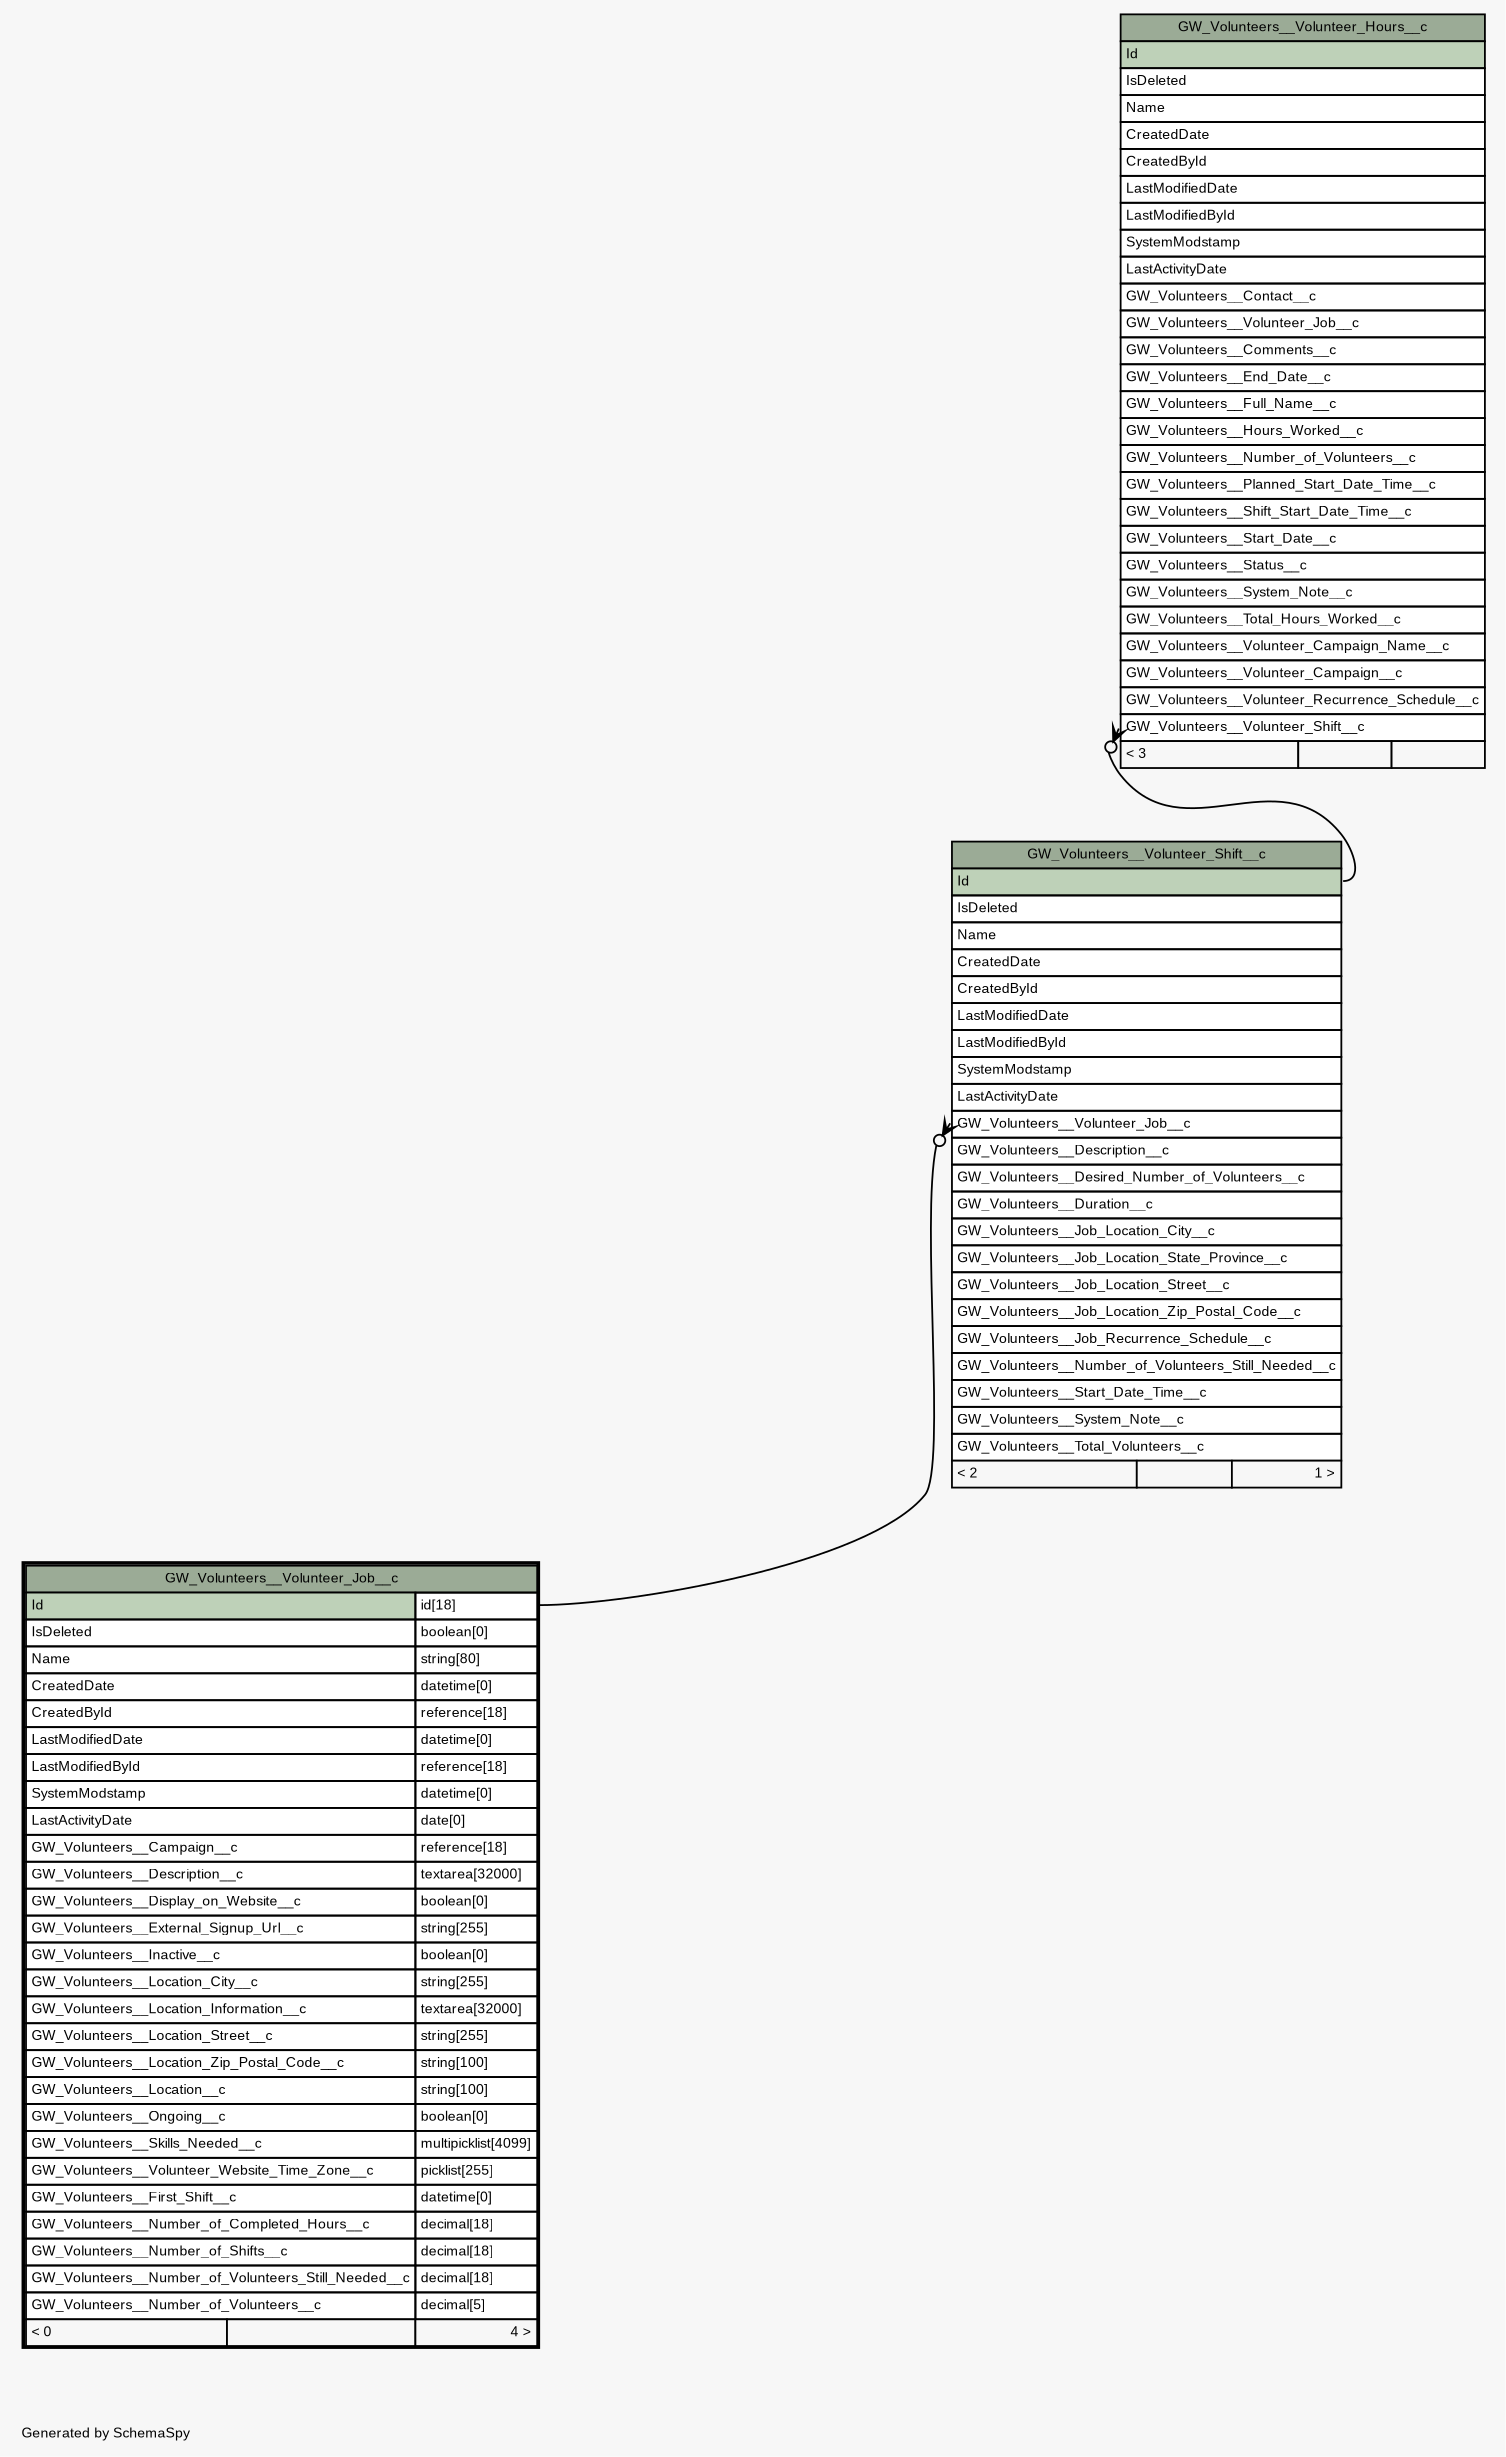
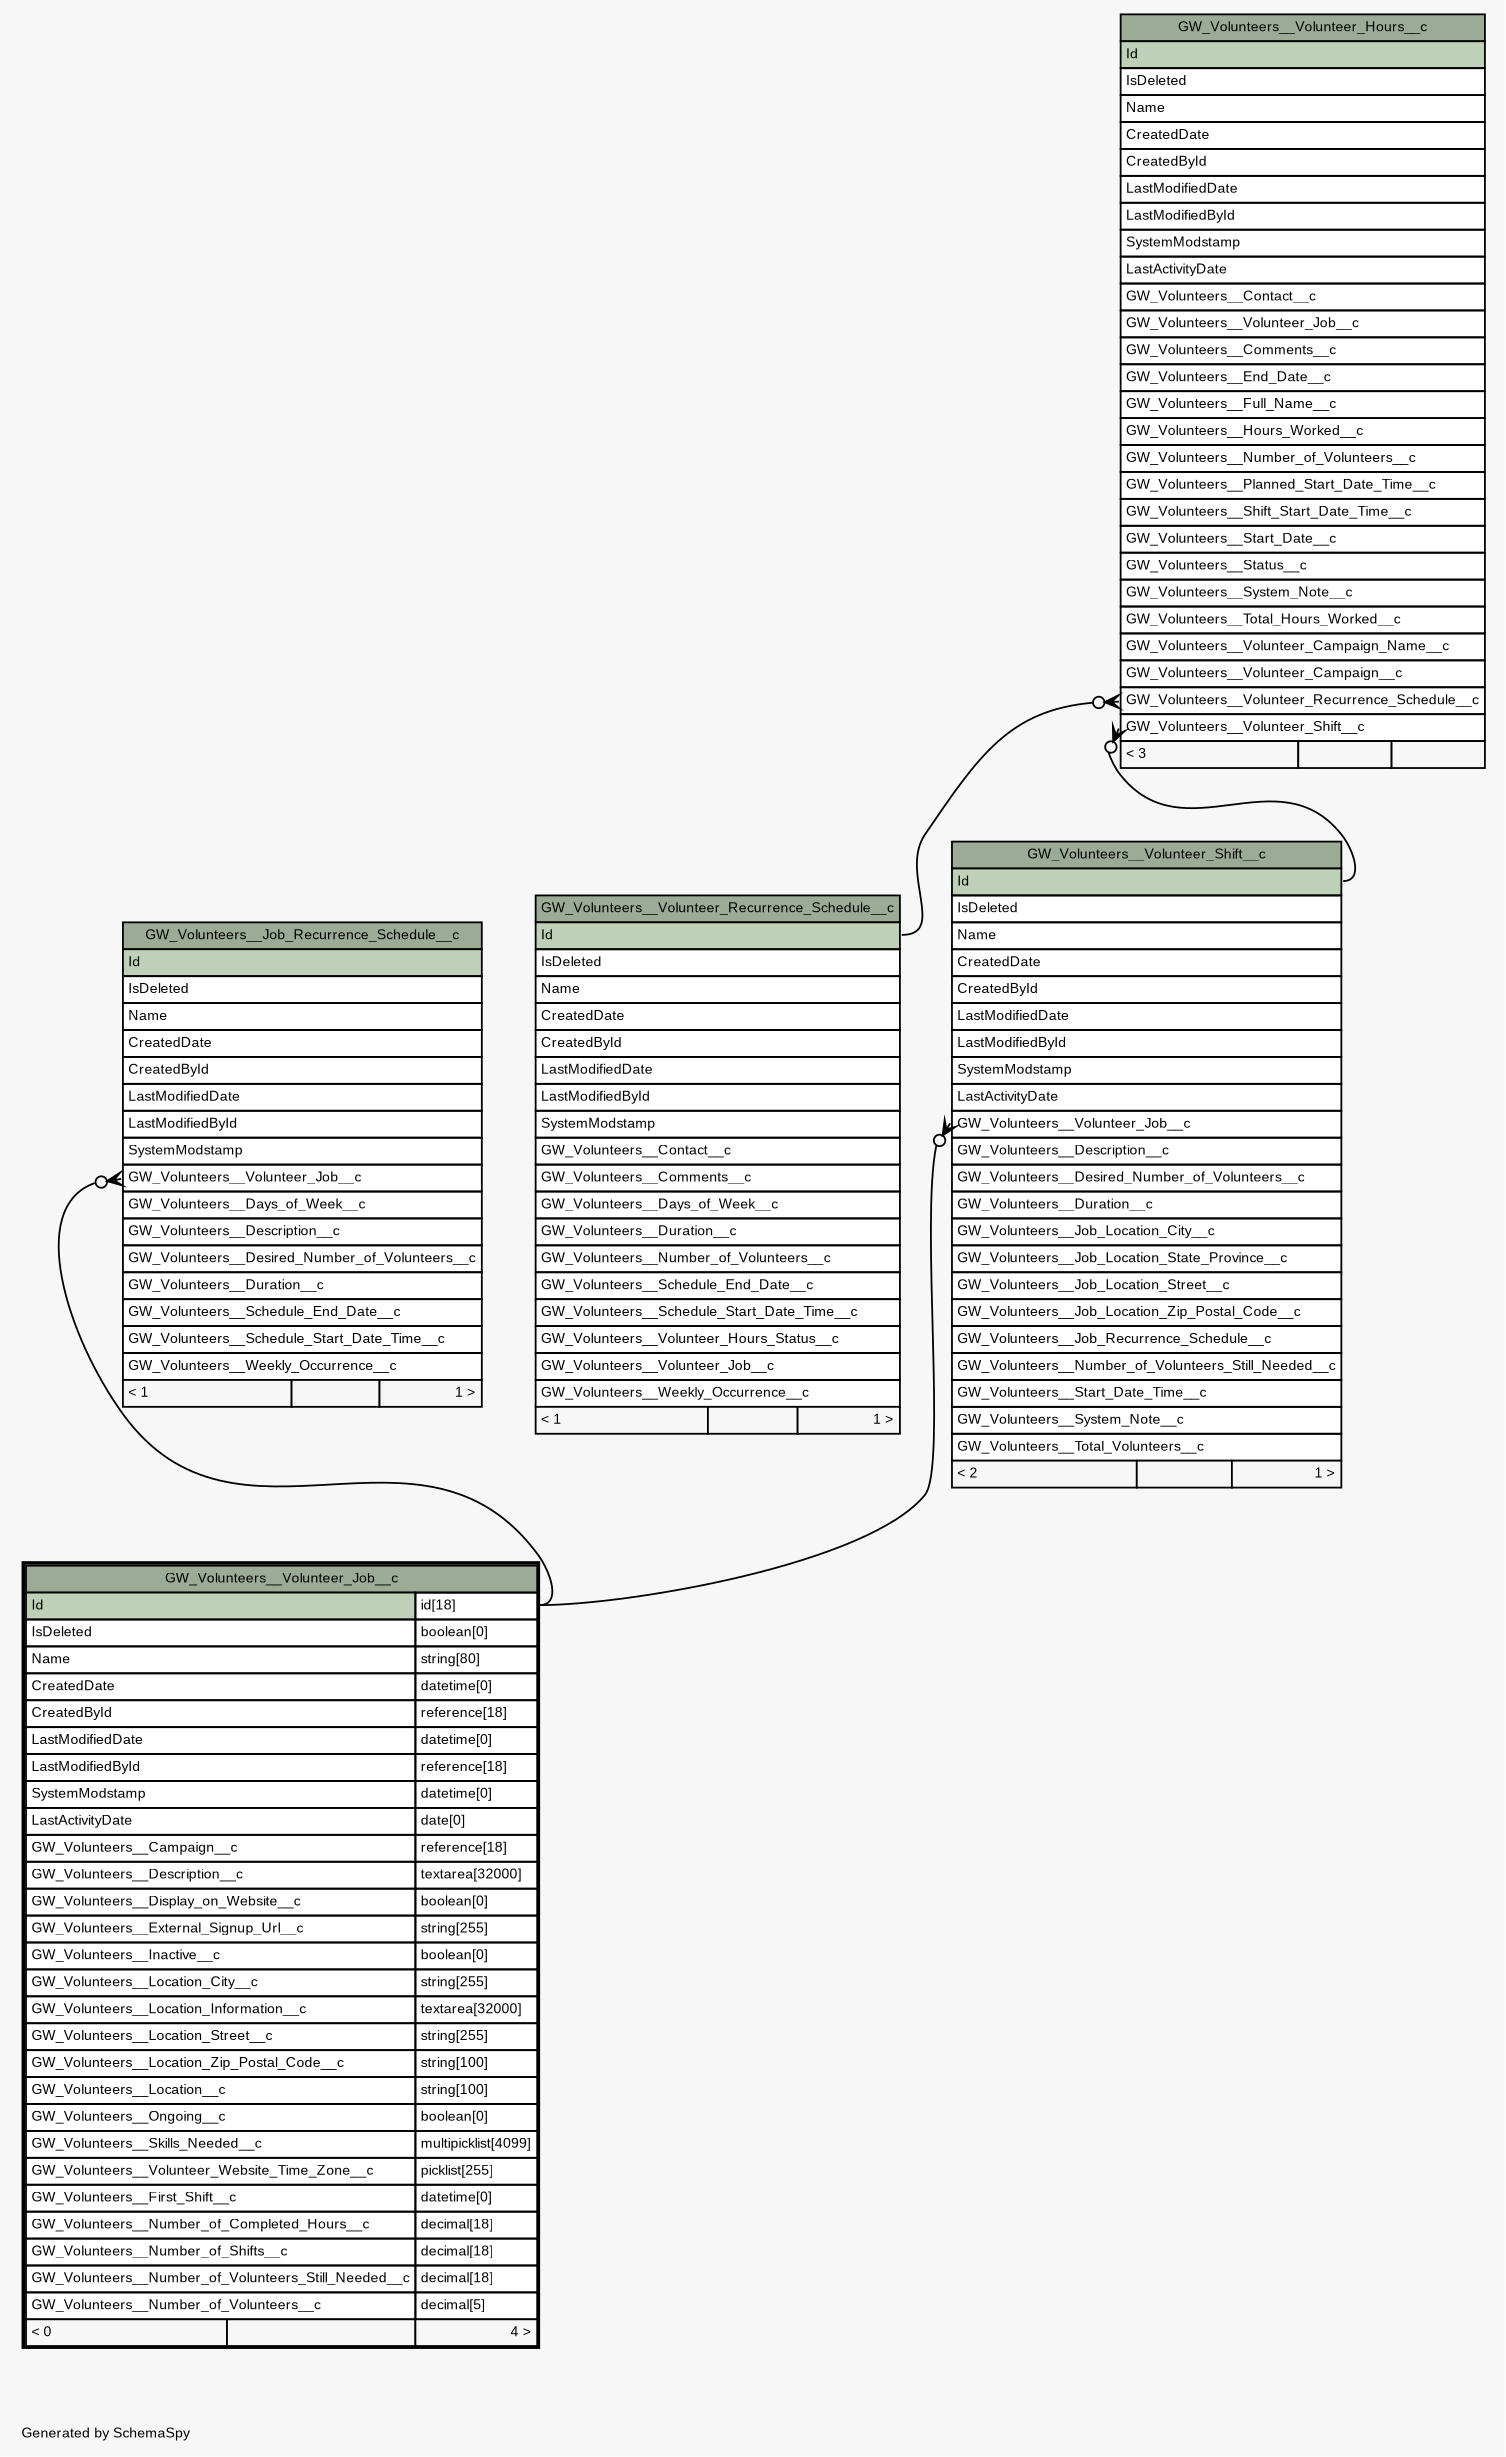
none -> (302, 1165)
none -> (717, 1165)
